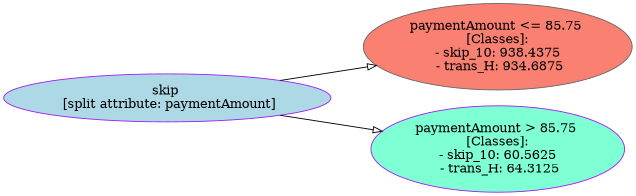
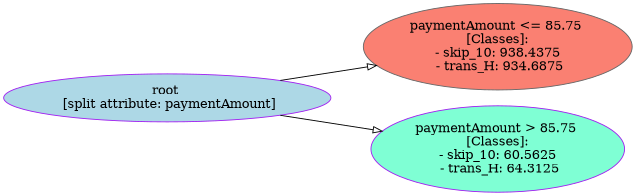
(167, 98) -> (167, 98)
